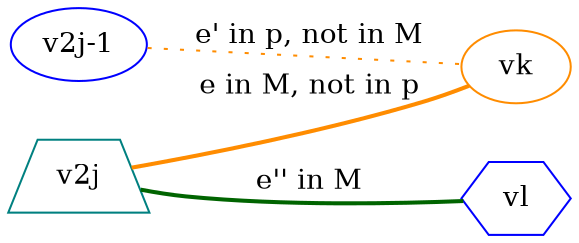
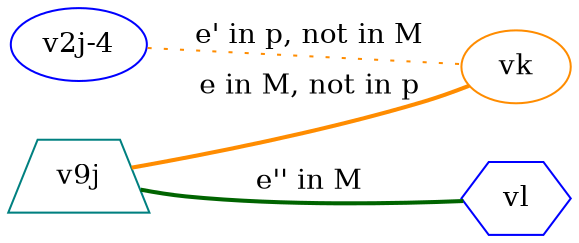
(79, 45) -> (79, 45)
(79, 176) -> (79, 176)
